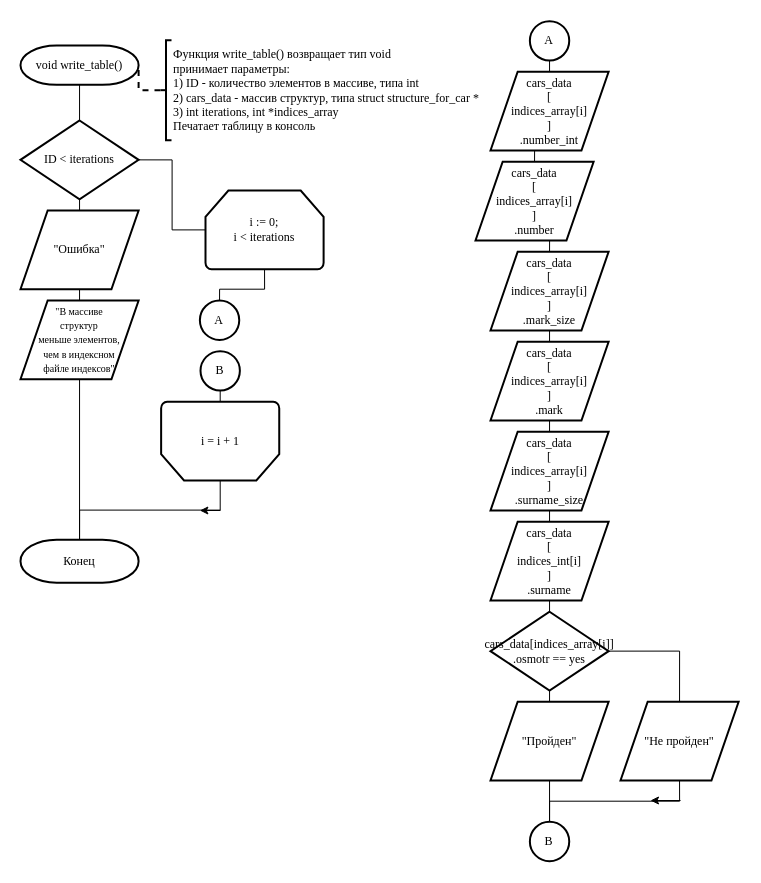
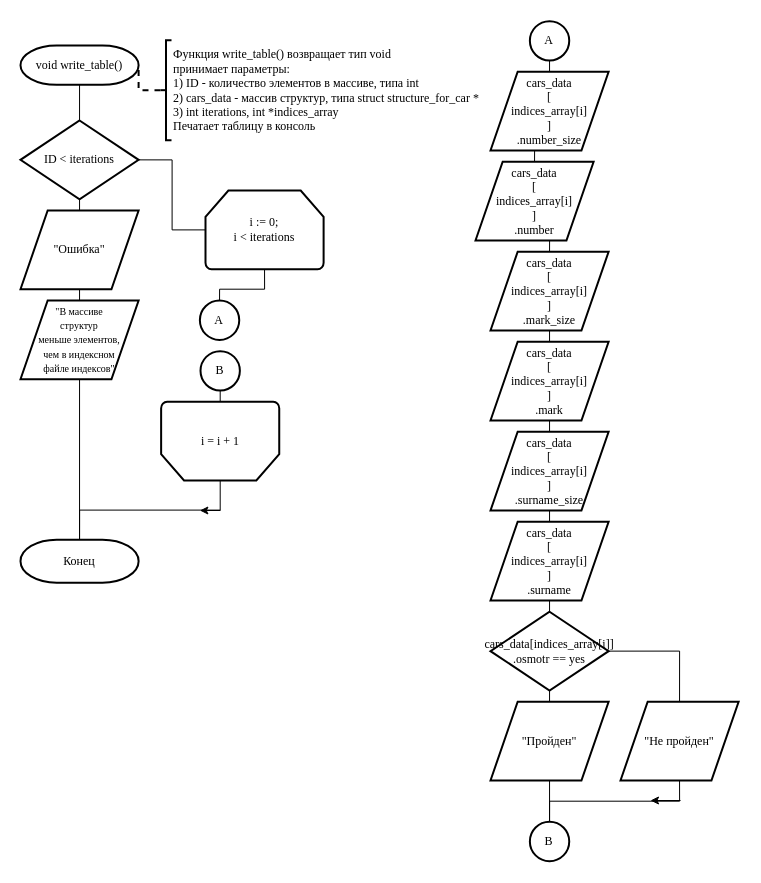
(550, 112) -> (550, 112)
(550, 562) -> (550, 562)
